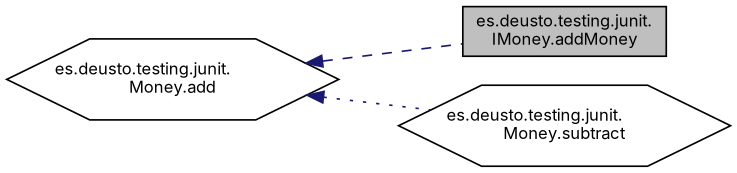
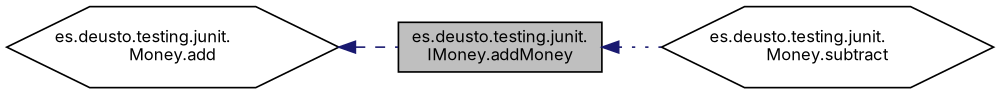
(377, 104) -> (640, 47)
